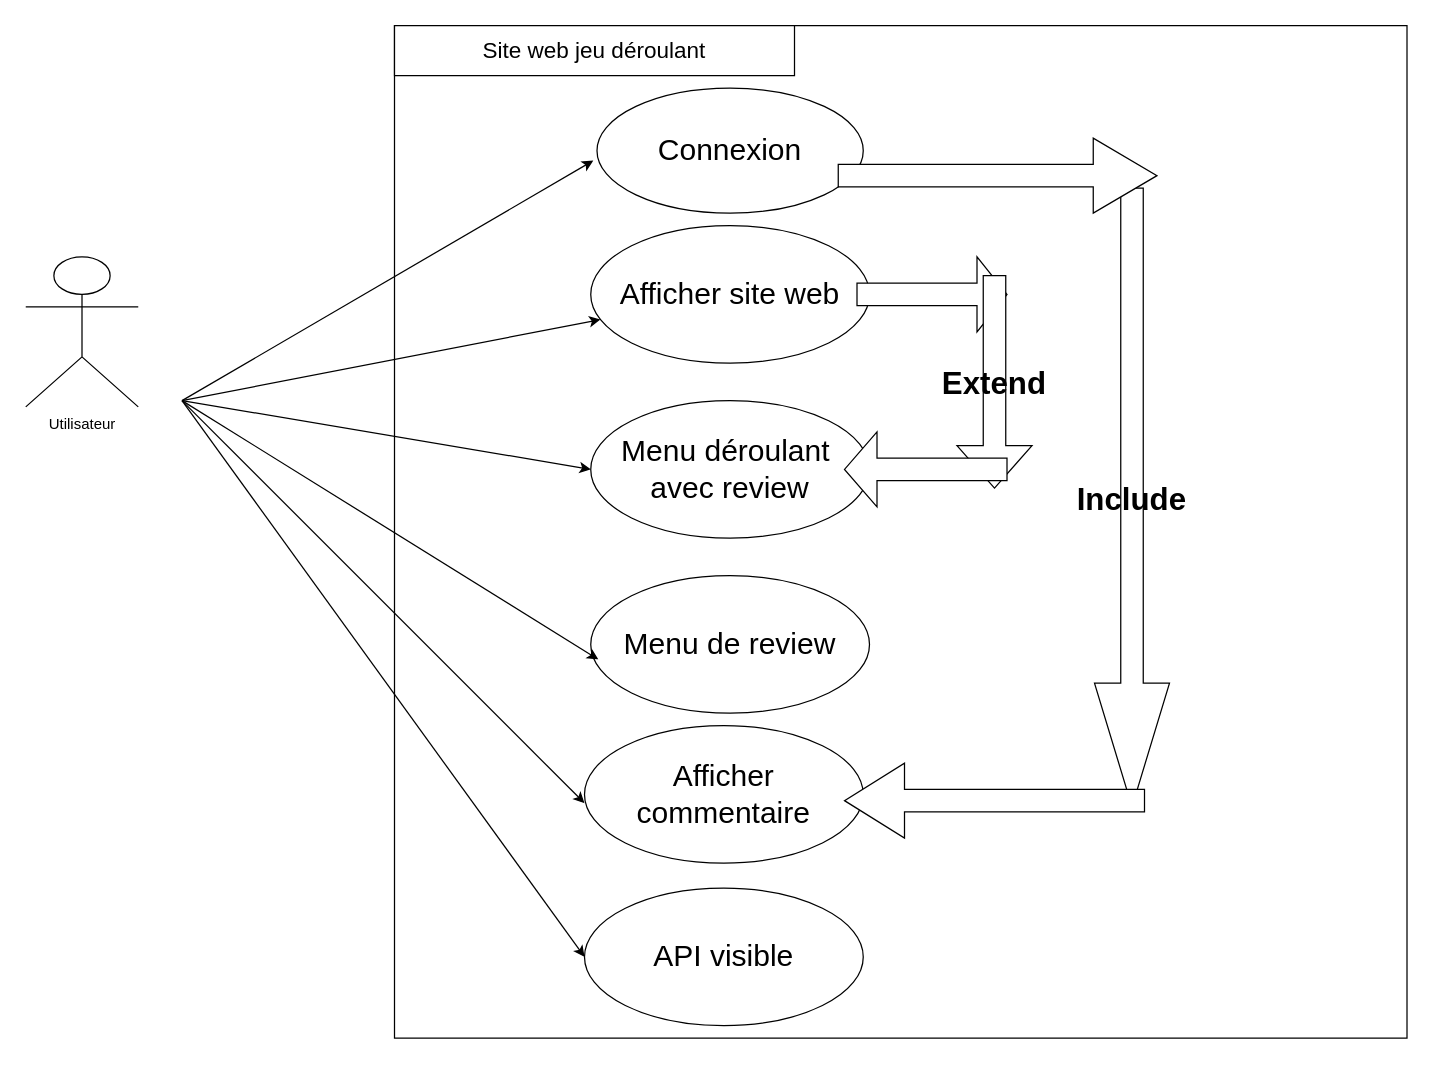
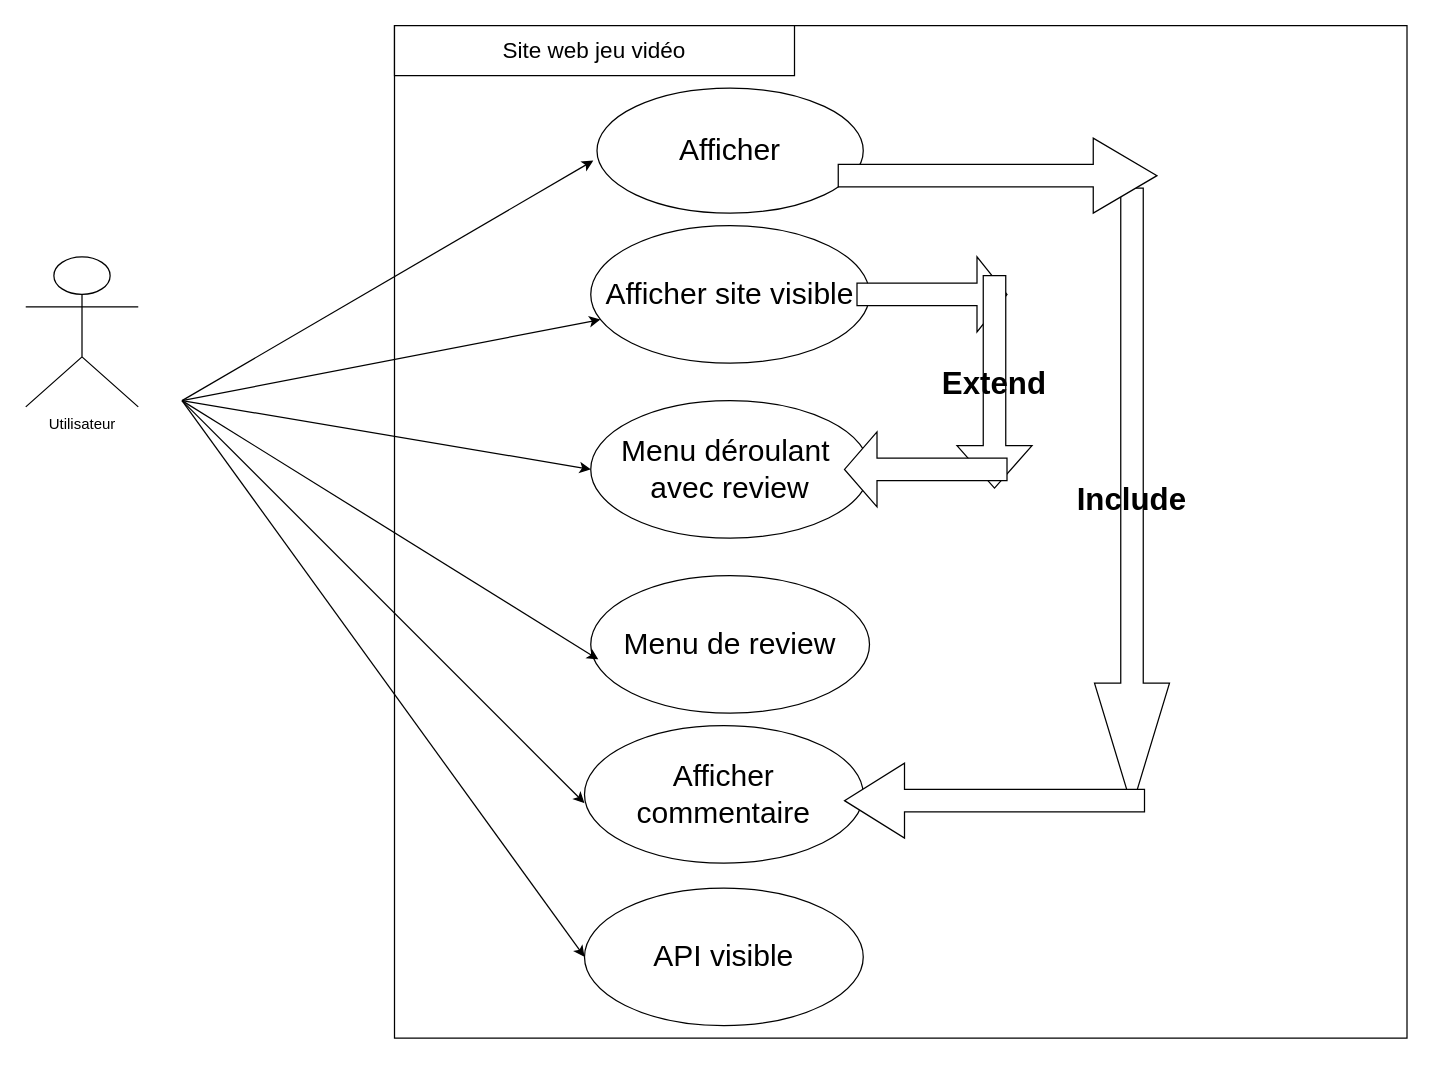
(594, 51) -> (594, 51)
(730, 151) -> (730, 151)
(730, 294) -> (730, 294)
